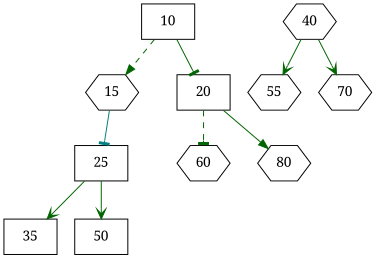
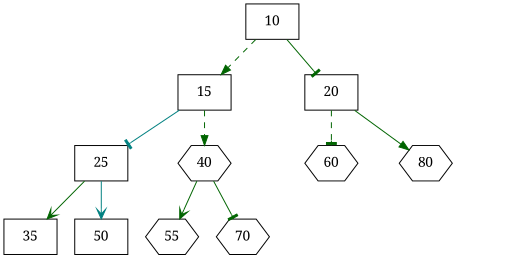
(325, 53) -> (223, 198)
(112, 92) -> (205, 92)
none -> (205, 123)
(101, 195) -> (101, 195)
